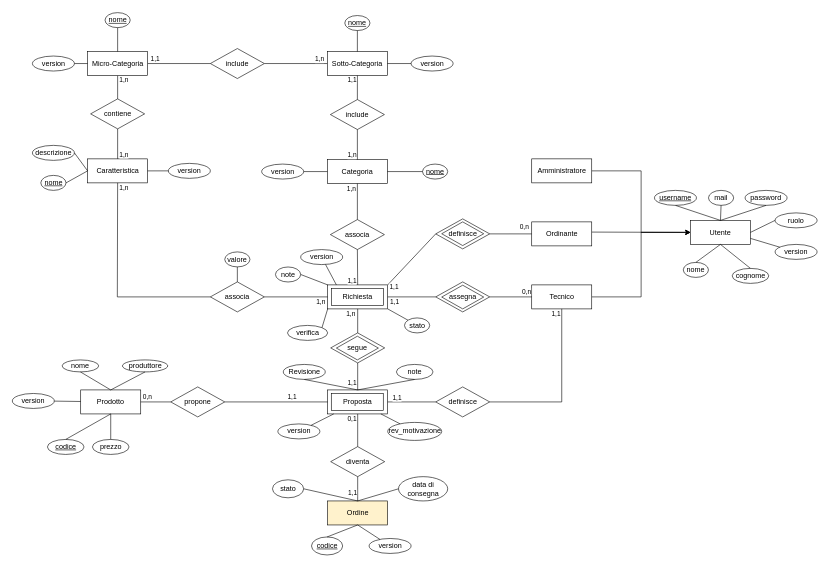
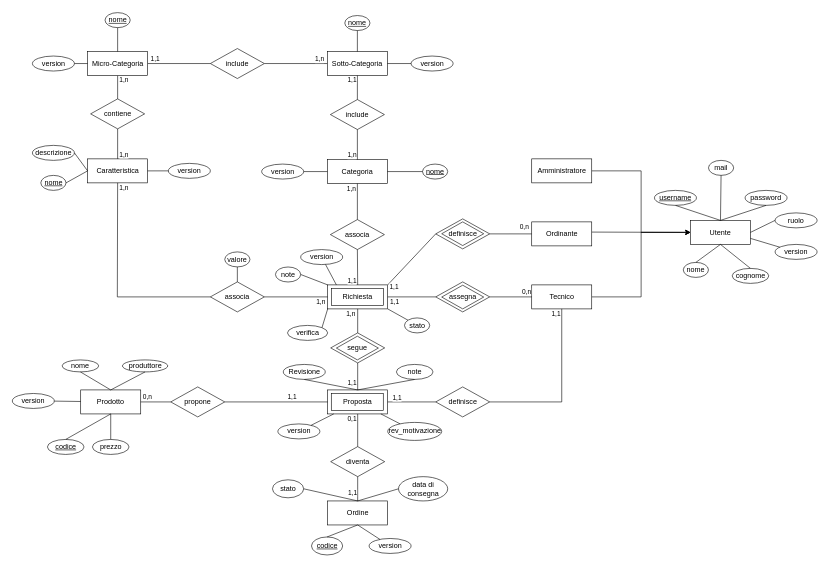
(721, 198) -> (721, 168)
(358, 513) -> (358, 513)
